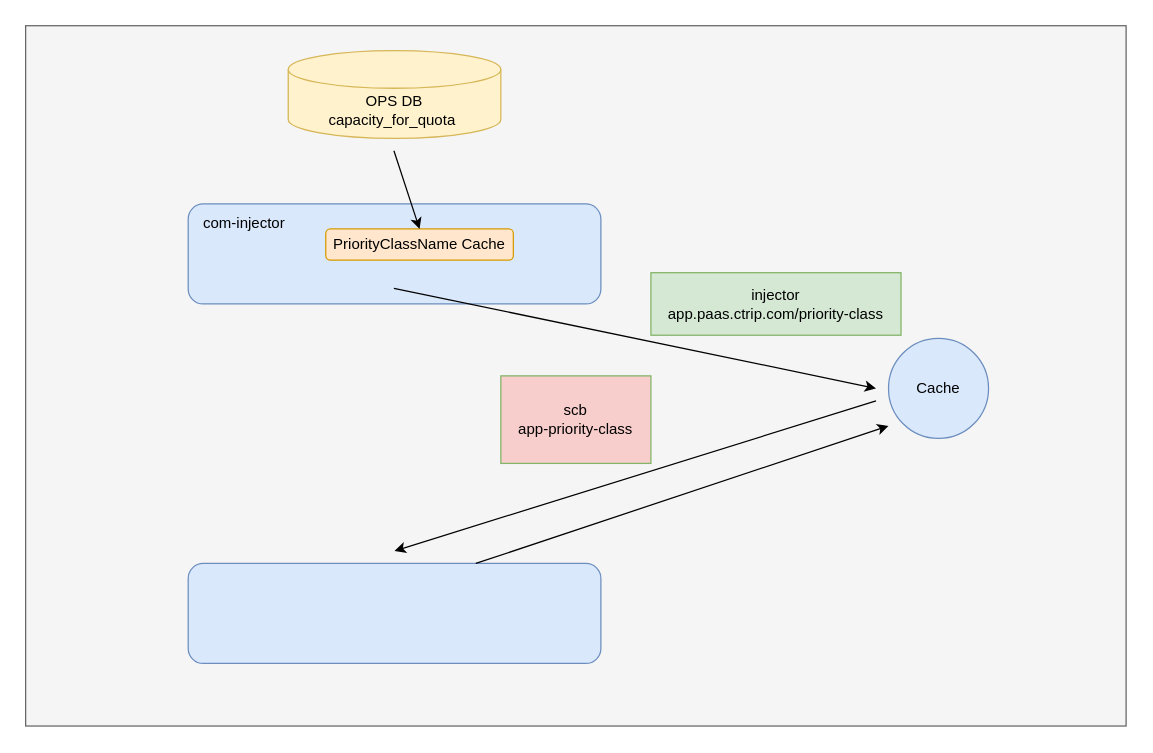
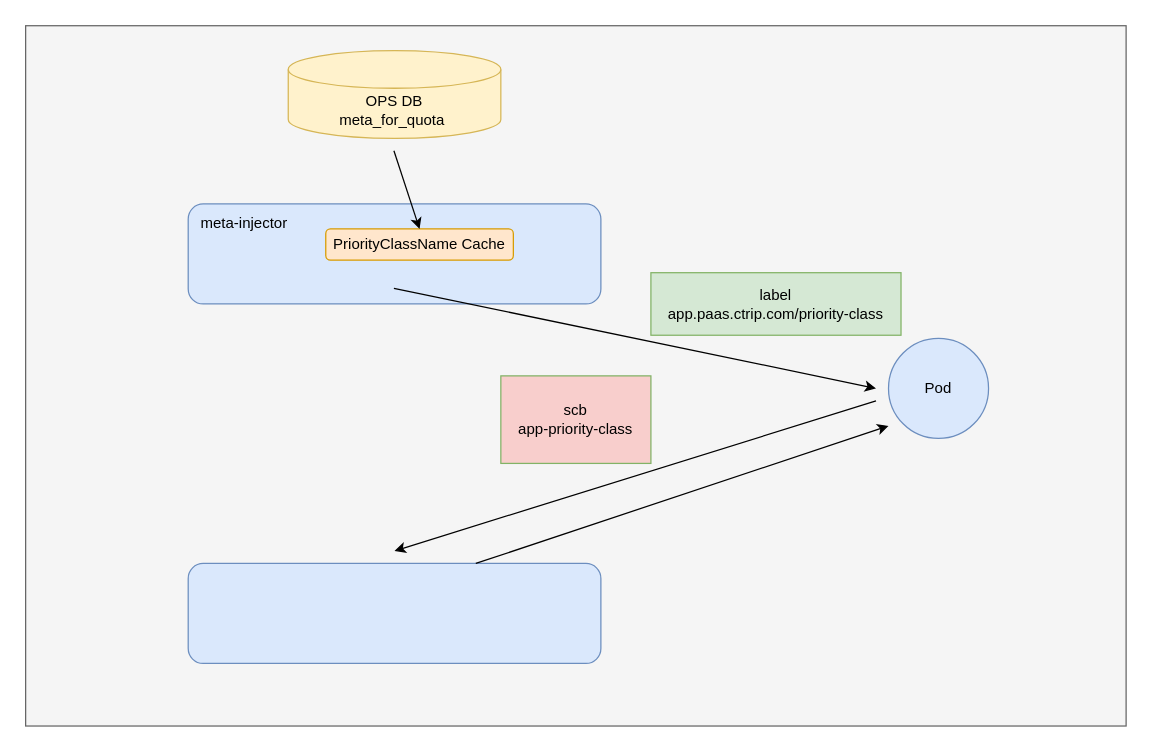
(394, 111) -> (394, 111)
(244, 223) -> (244, 223)
(776, 304) -> (776, 304)
(938, 388) -> (938, 388)
